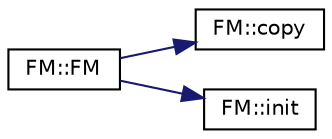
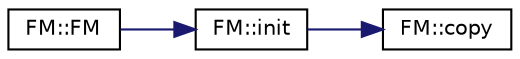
(147, 52) -> (335, 29)
